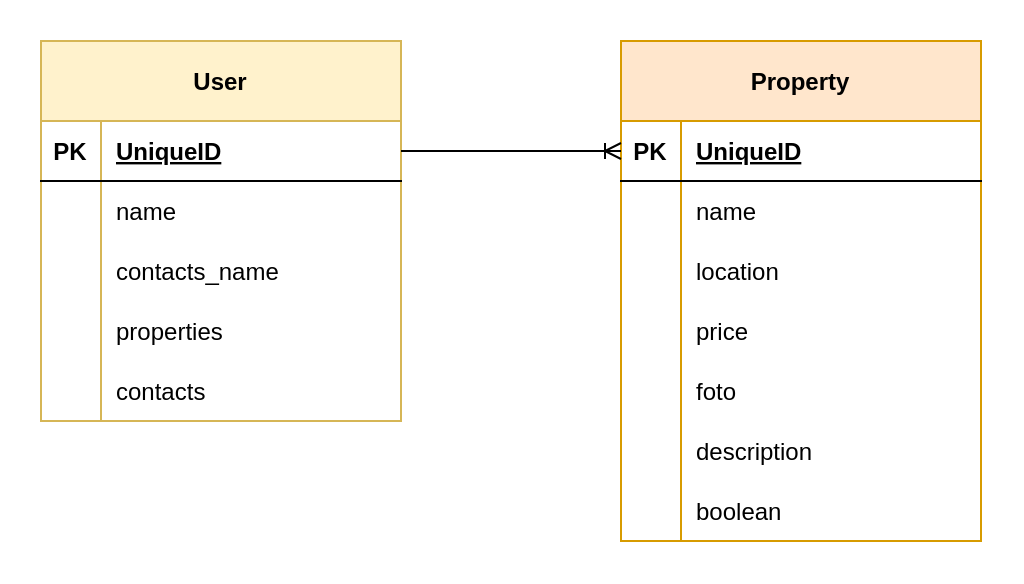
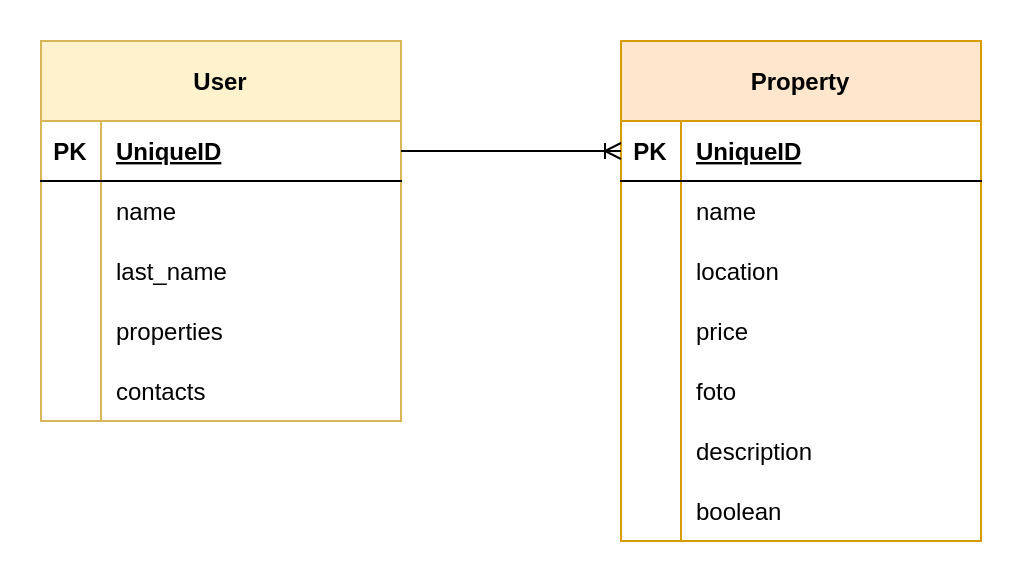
(203, 272) -> (173, 272)
